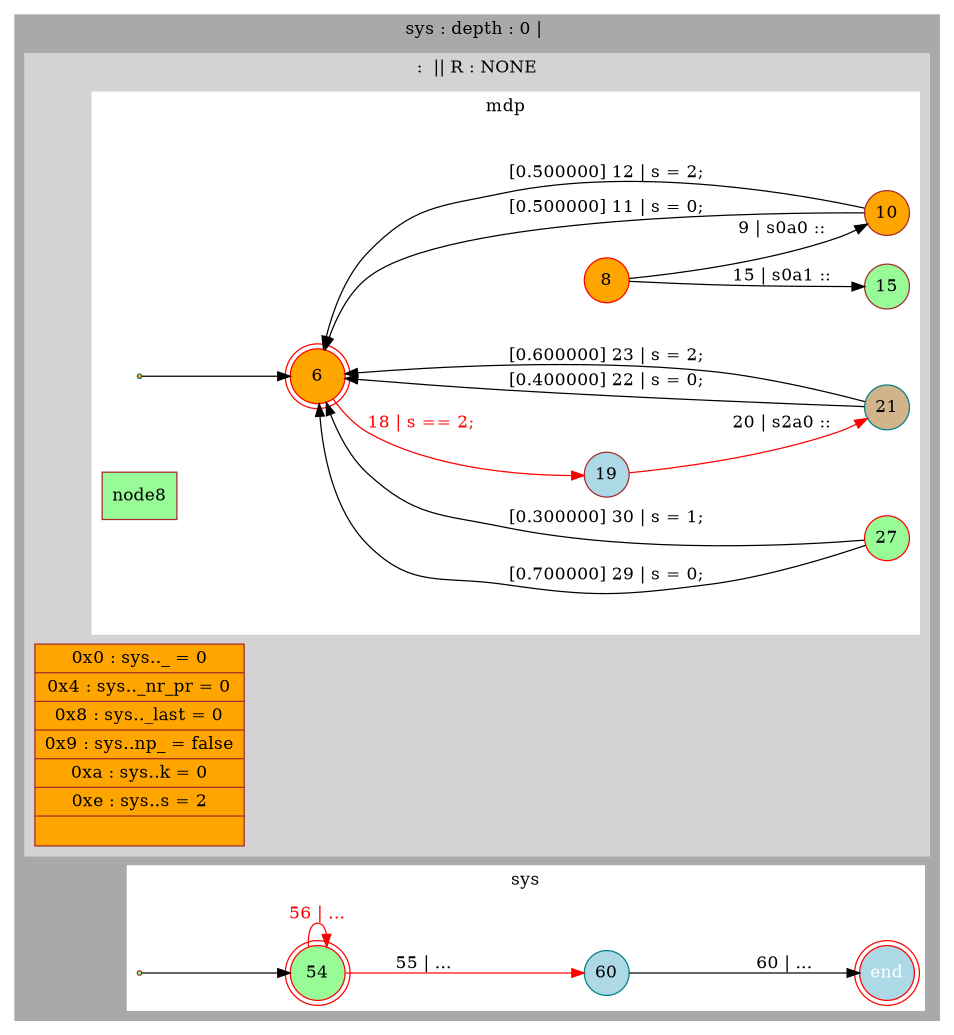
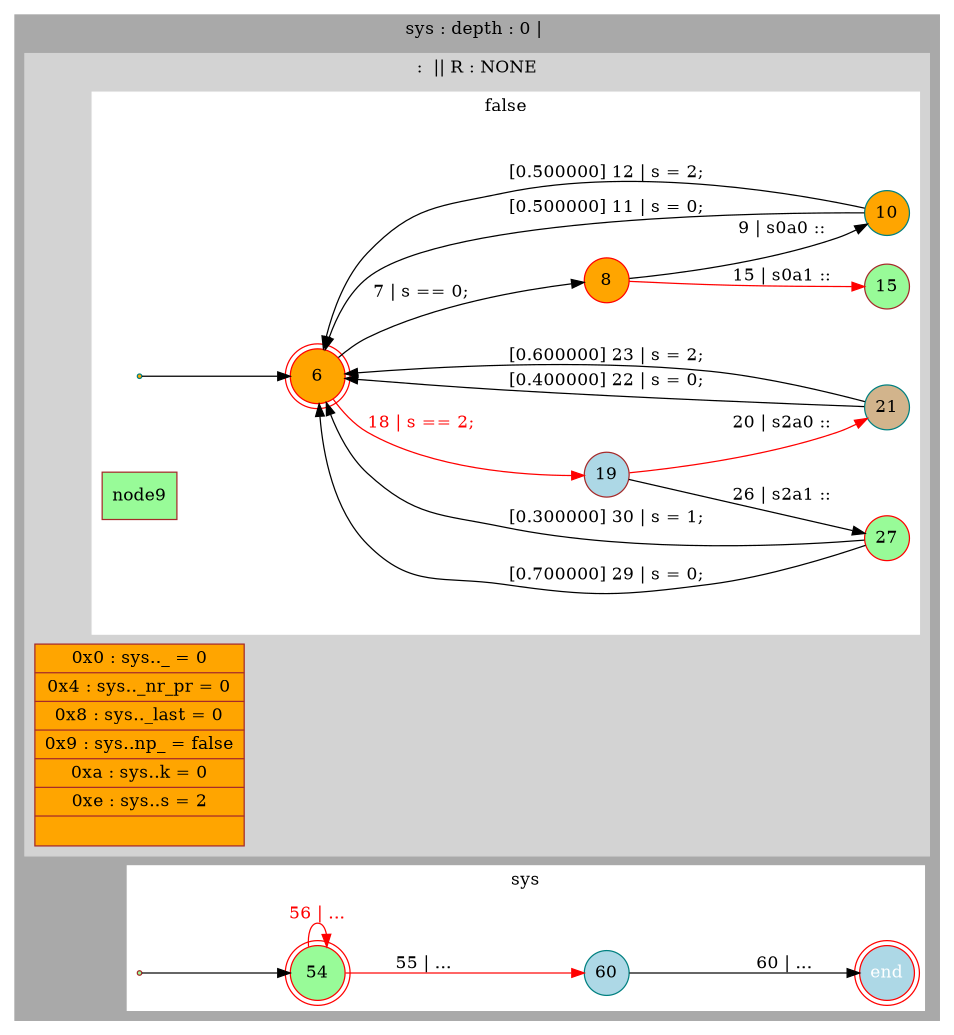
(506, 107) -> (506, 107)
(887, 213) -> (887, 213)
(740, 285) -> (740, 285)
none -> (450, 307)
(140, 496) -> (140, 496)
none -> (741, 505)
